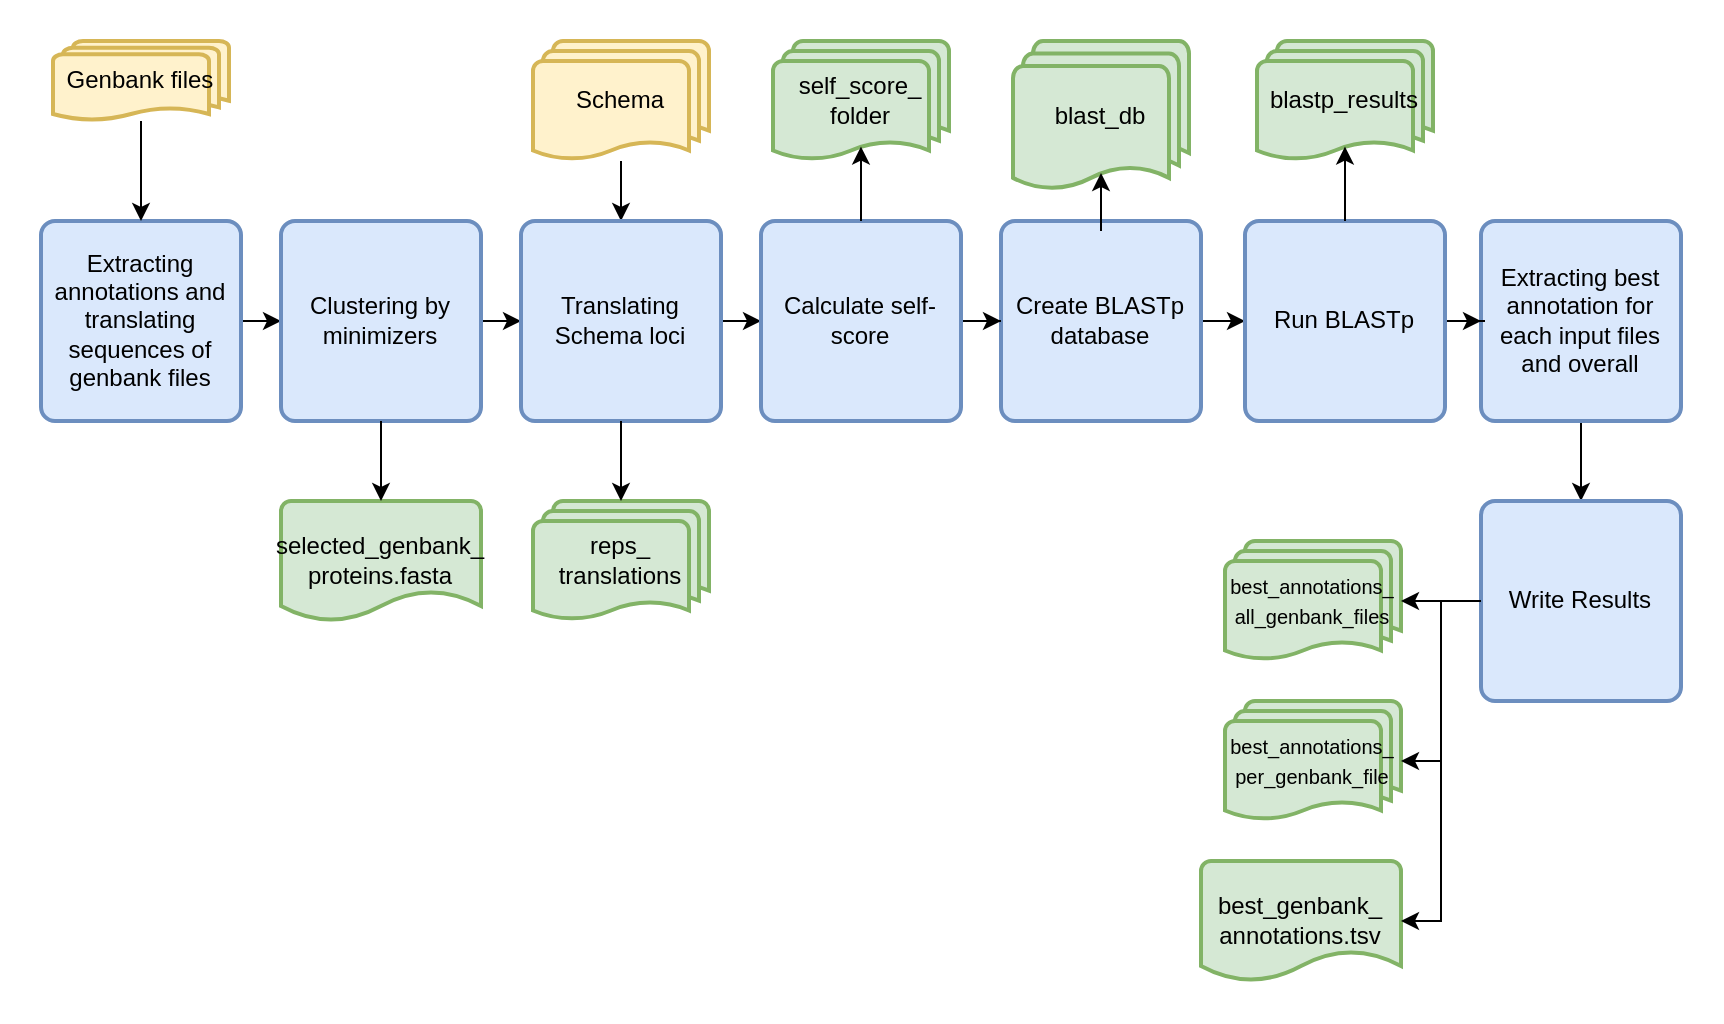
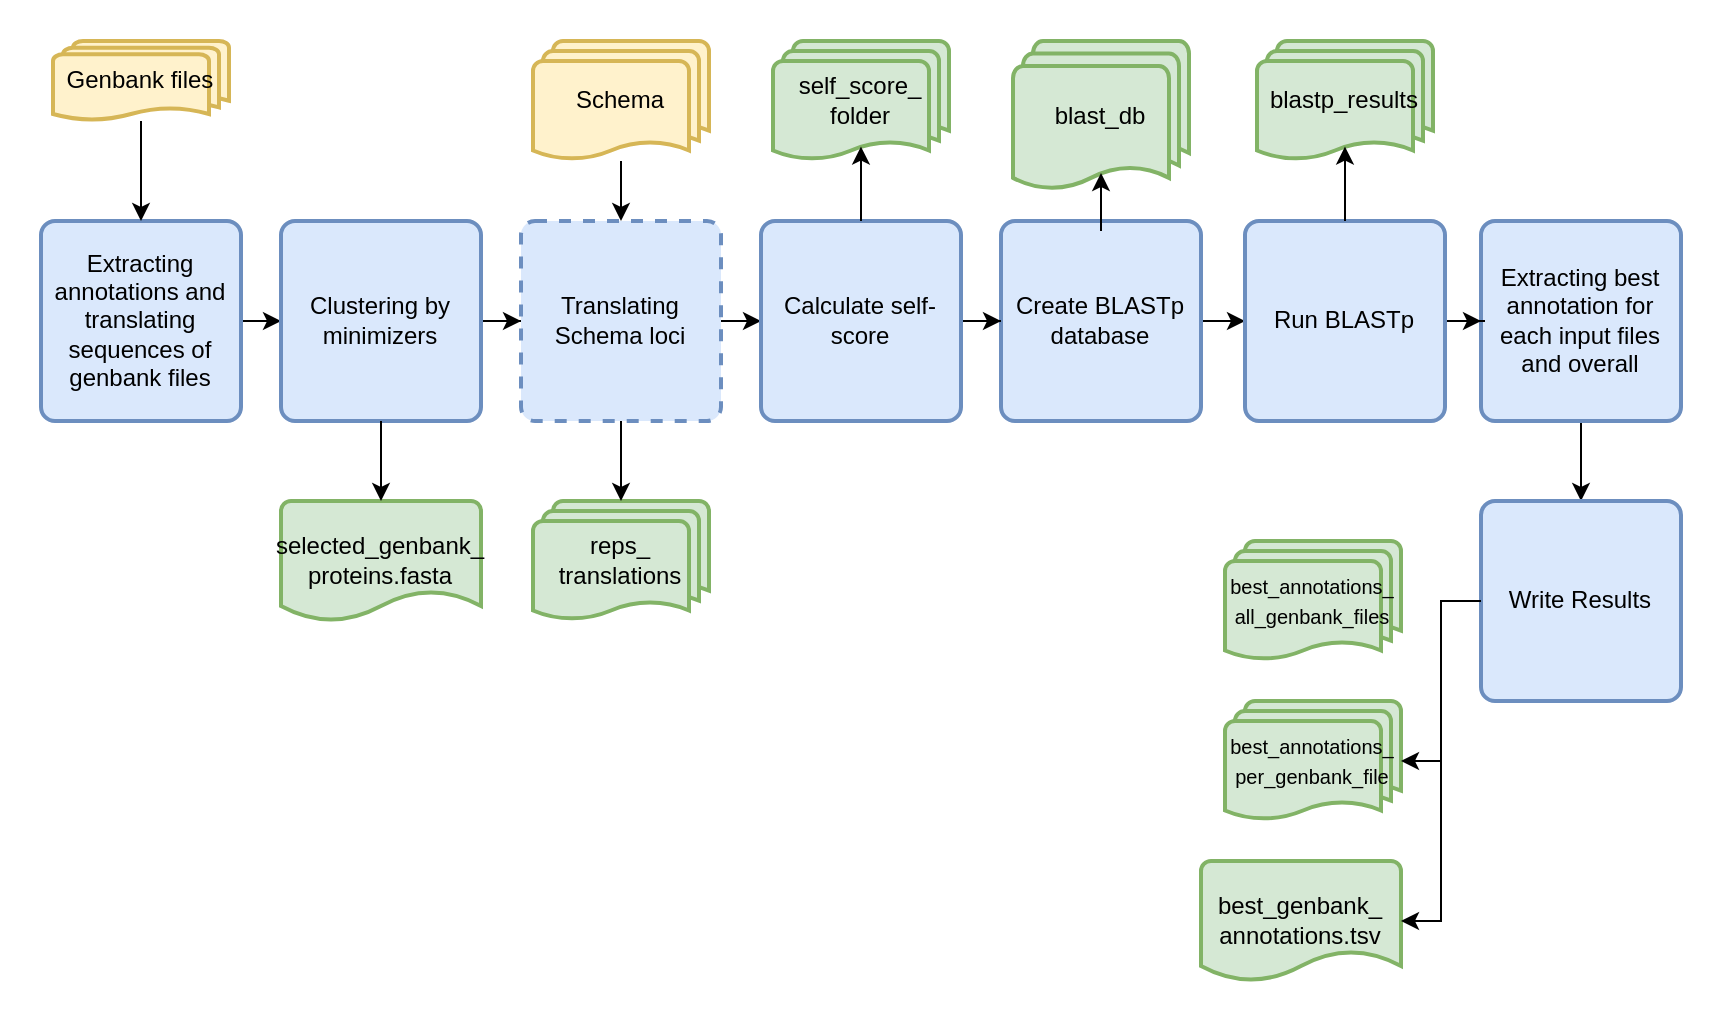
(621, 321) -> (621, 321)
(1426, 601) -> none
